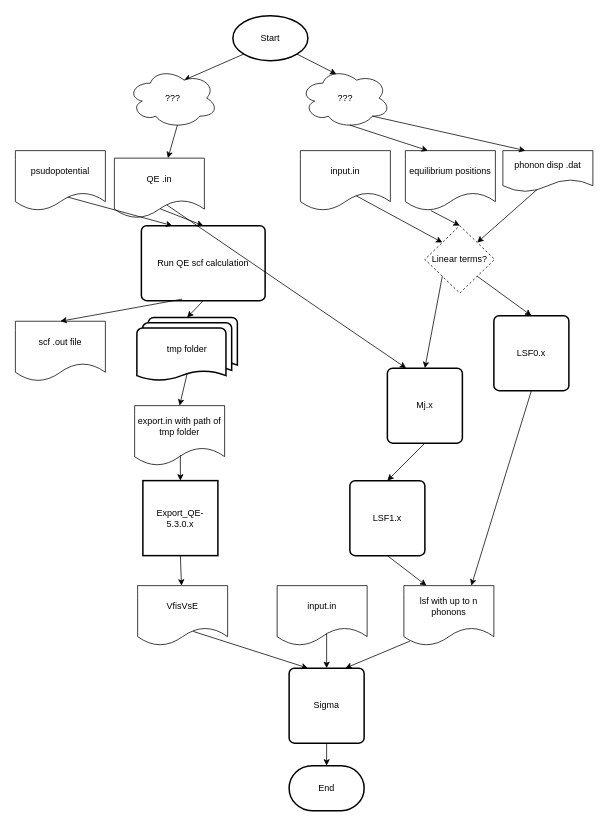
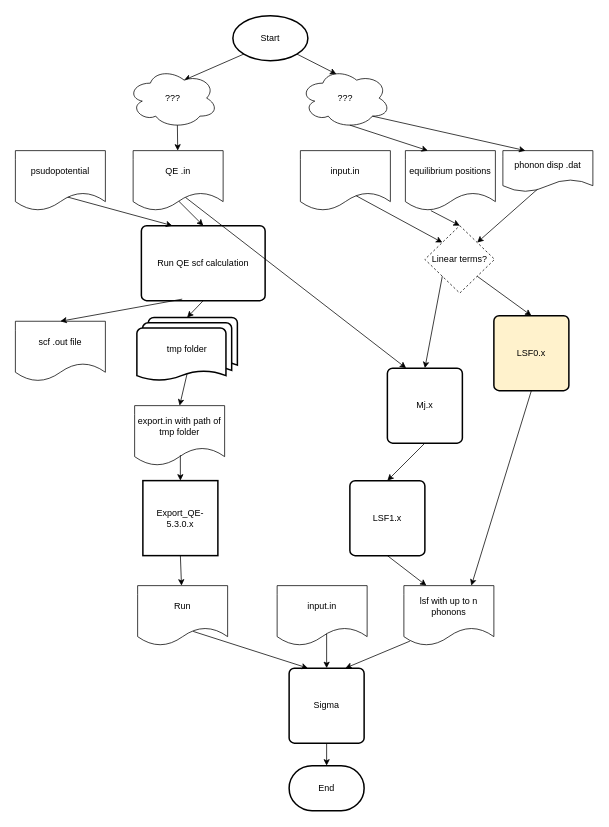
(159, 188) -> (178, 180)
(531, 353) -> (531, 353)
(183, 606) -> (183, 606)
